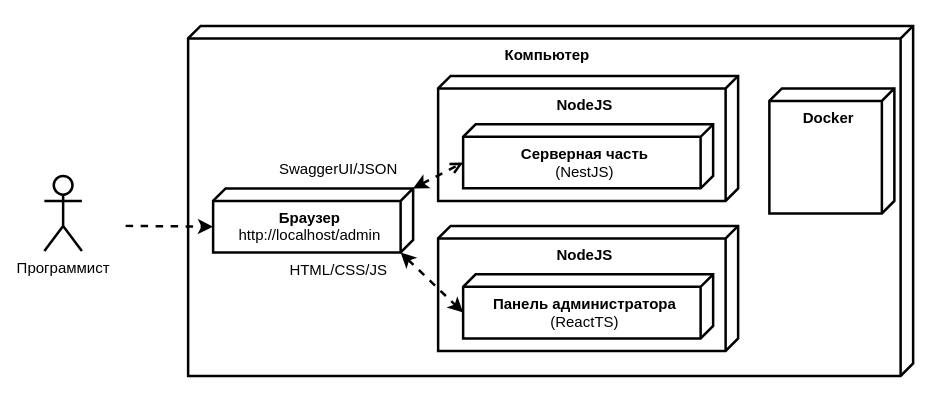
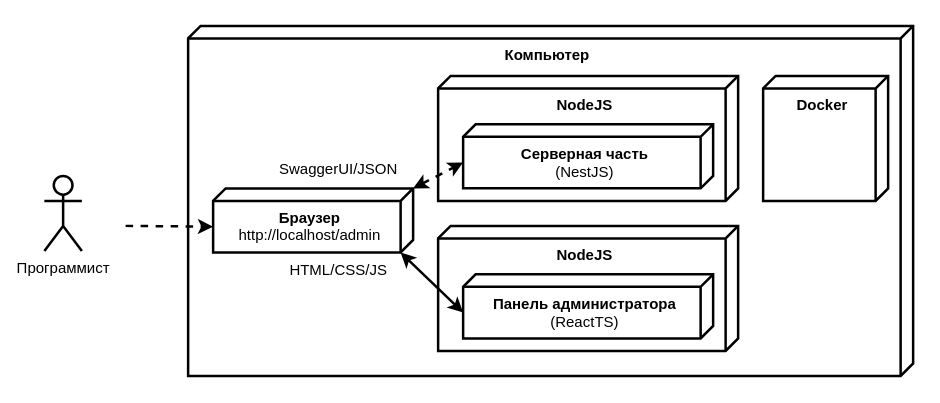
(832, 151) -> (826, 138)
(455, 167) -> (452, 168)
(431, 282) -> (431, 282)
